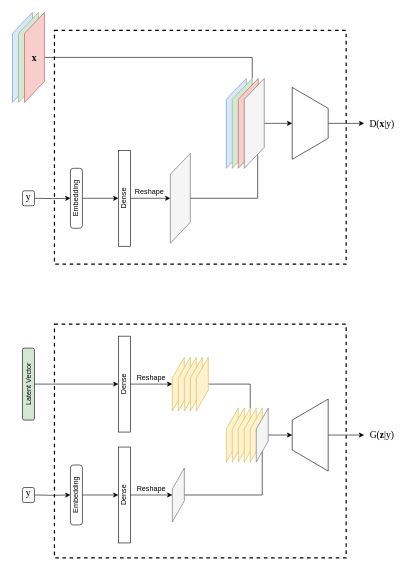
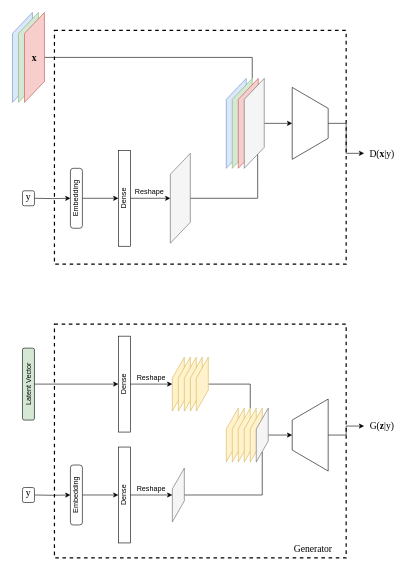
(383, 123) -> (383, 153)
(383, 435) -> (383, 426)
none -> (314, 549)
